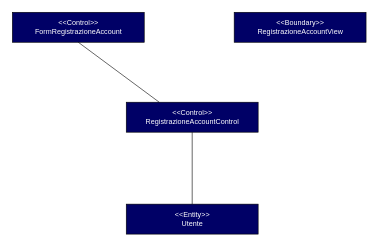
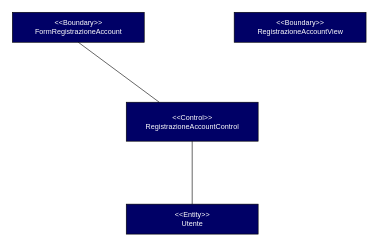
(79, 27) -> (79, 27)
(192, 117) -> (192, 122)
